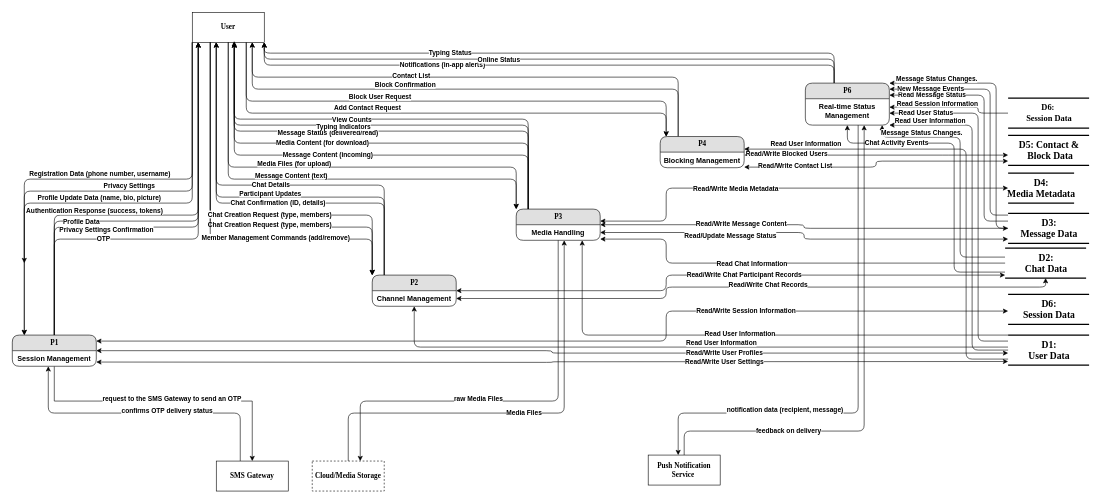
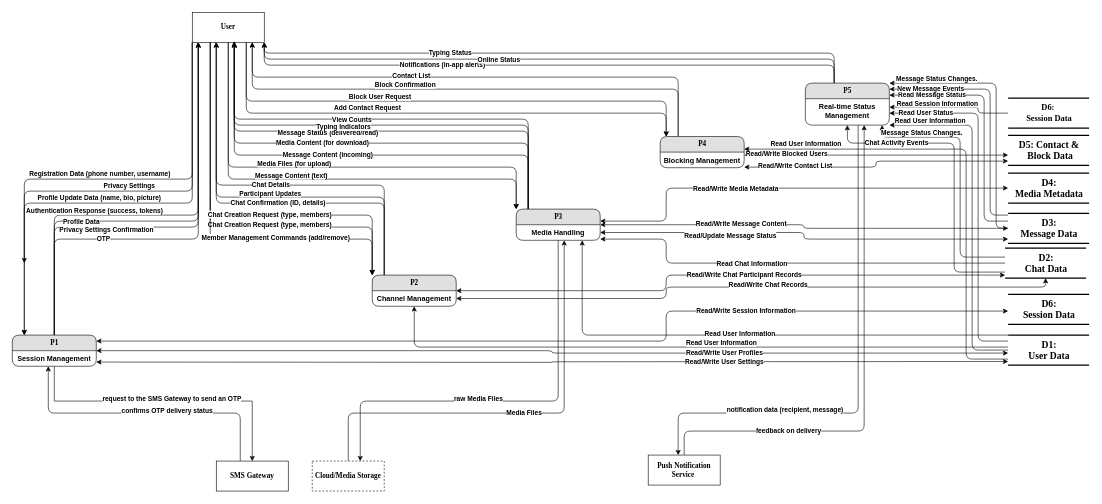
(848, 91) -> (848, 91)
(1041, 188) -> (1049, 188)
